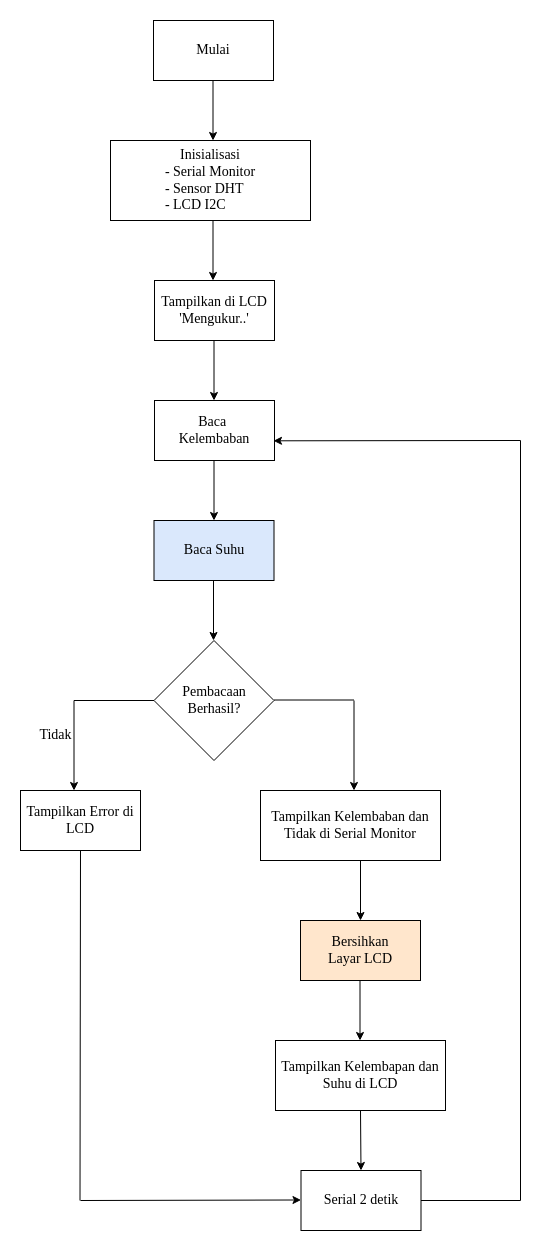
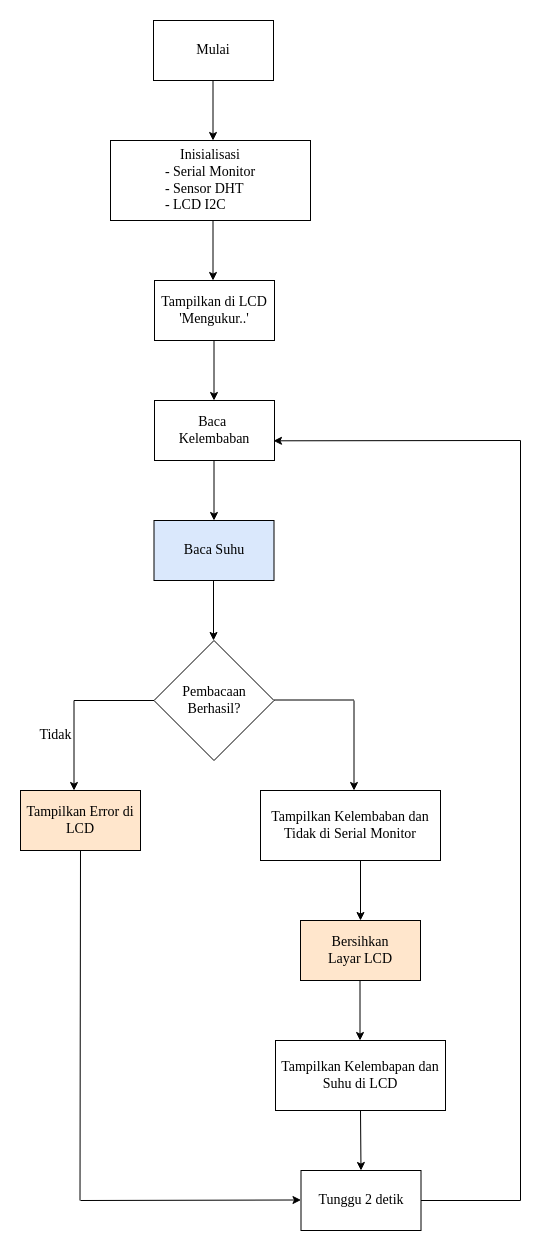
(81, 821) -> (81, 821)
(362, 1201) -> (362, 1201)
